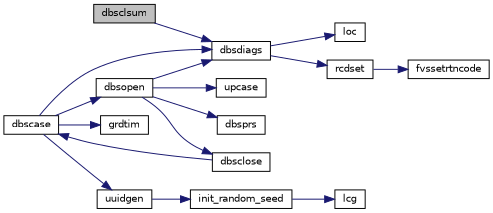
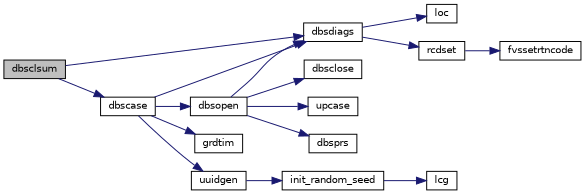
(140, 152) -> (77, 86)
